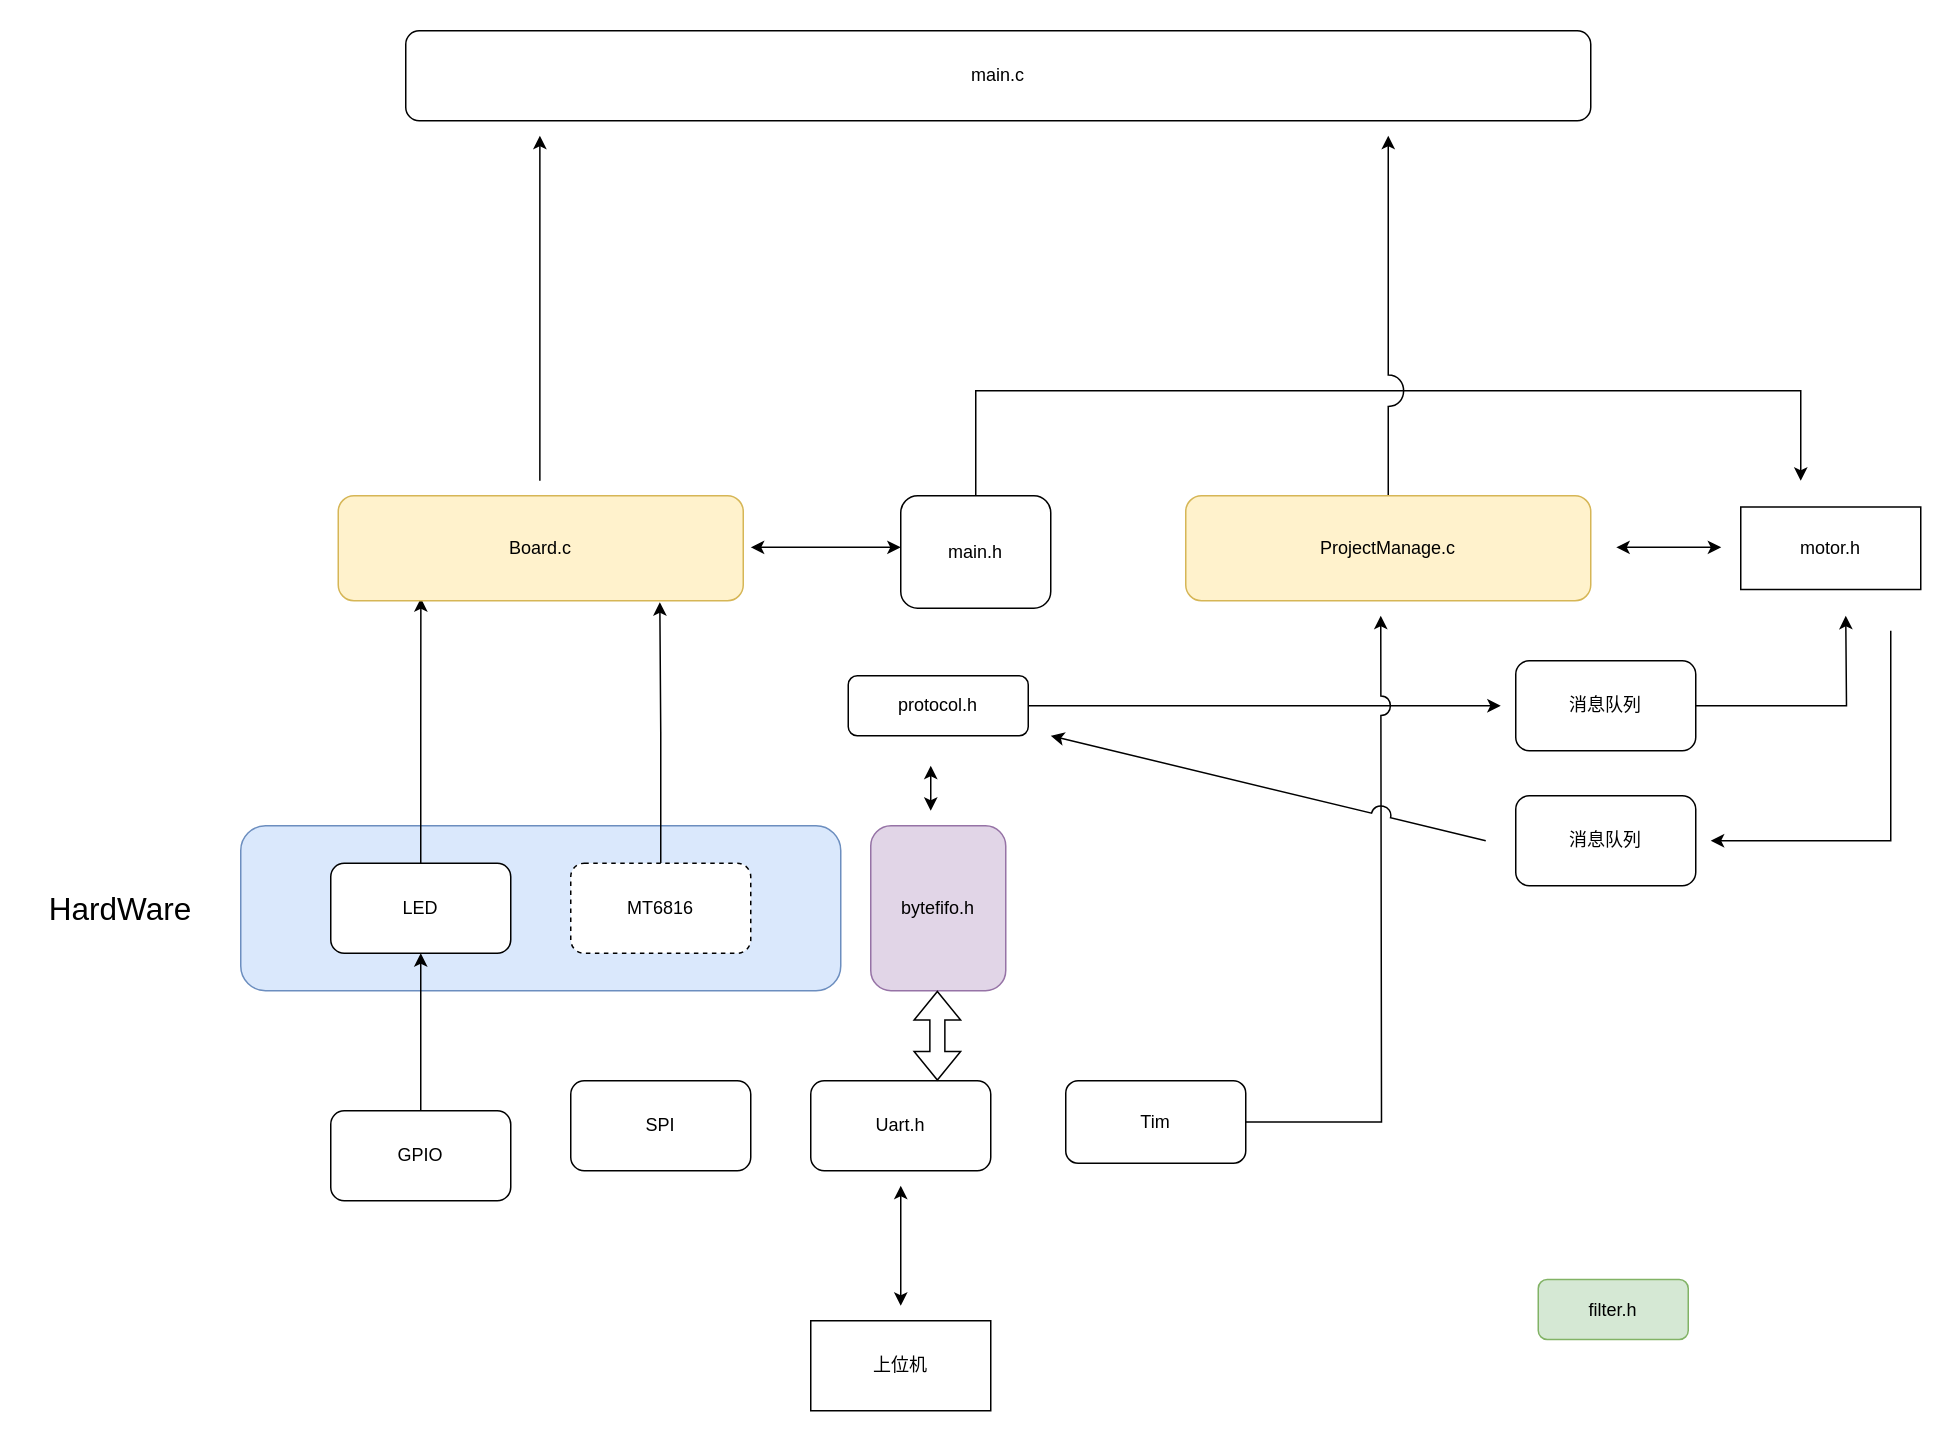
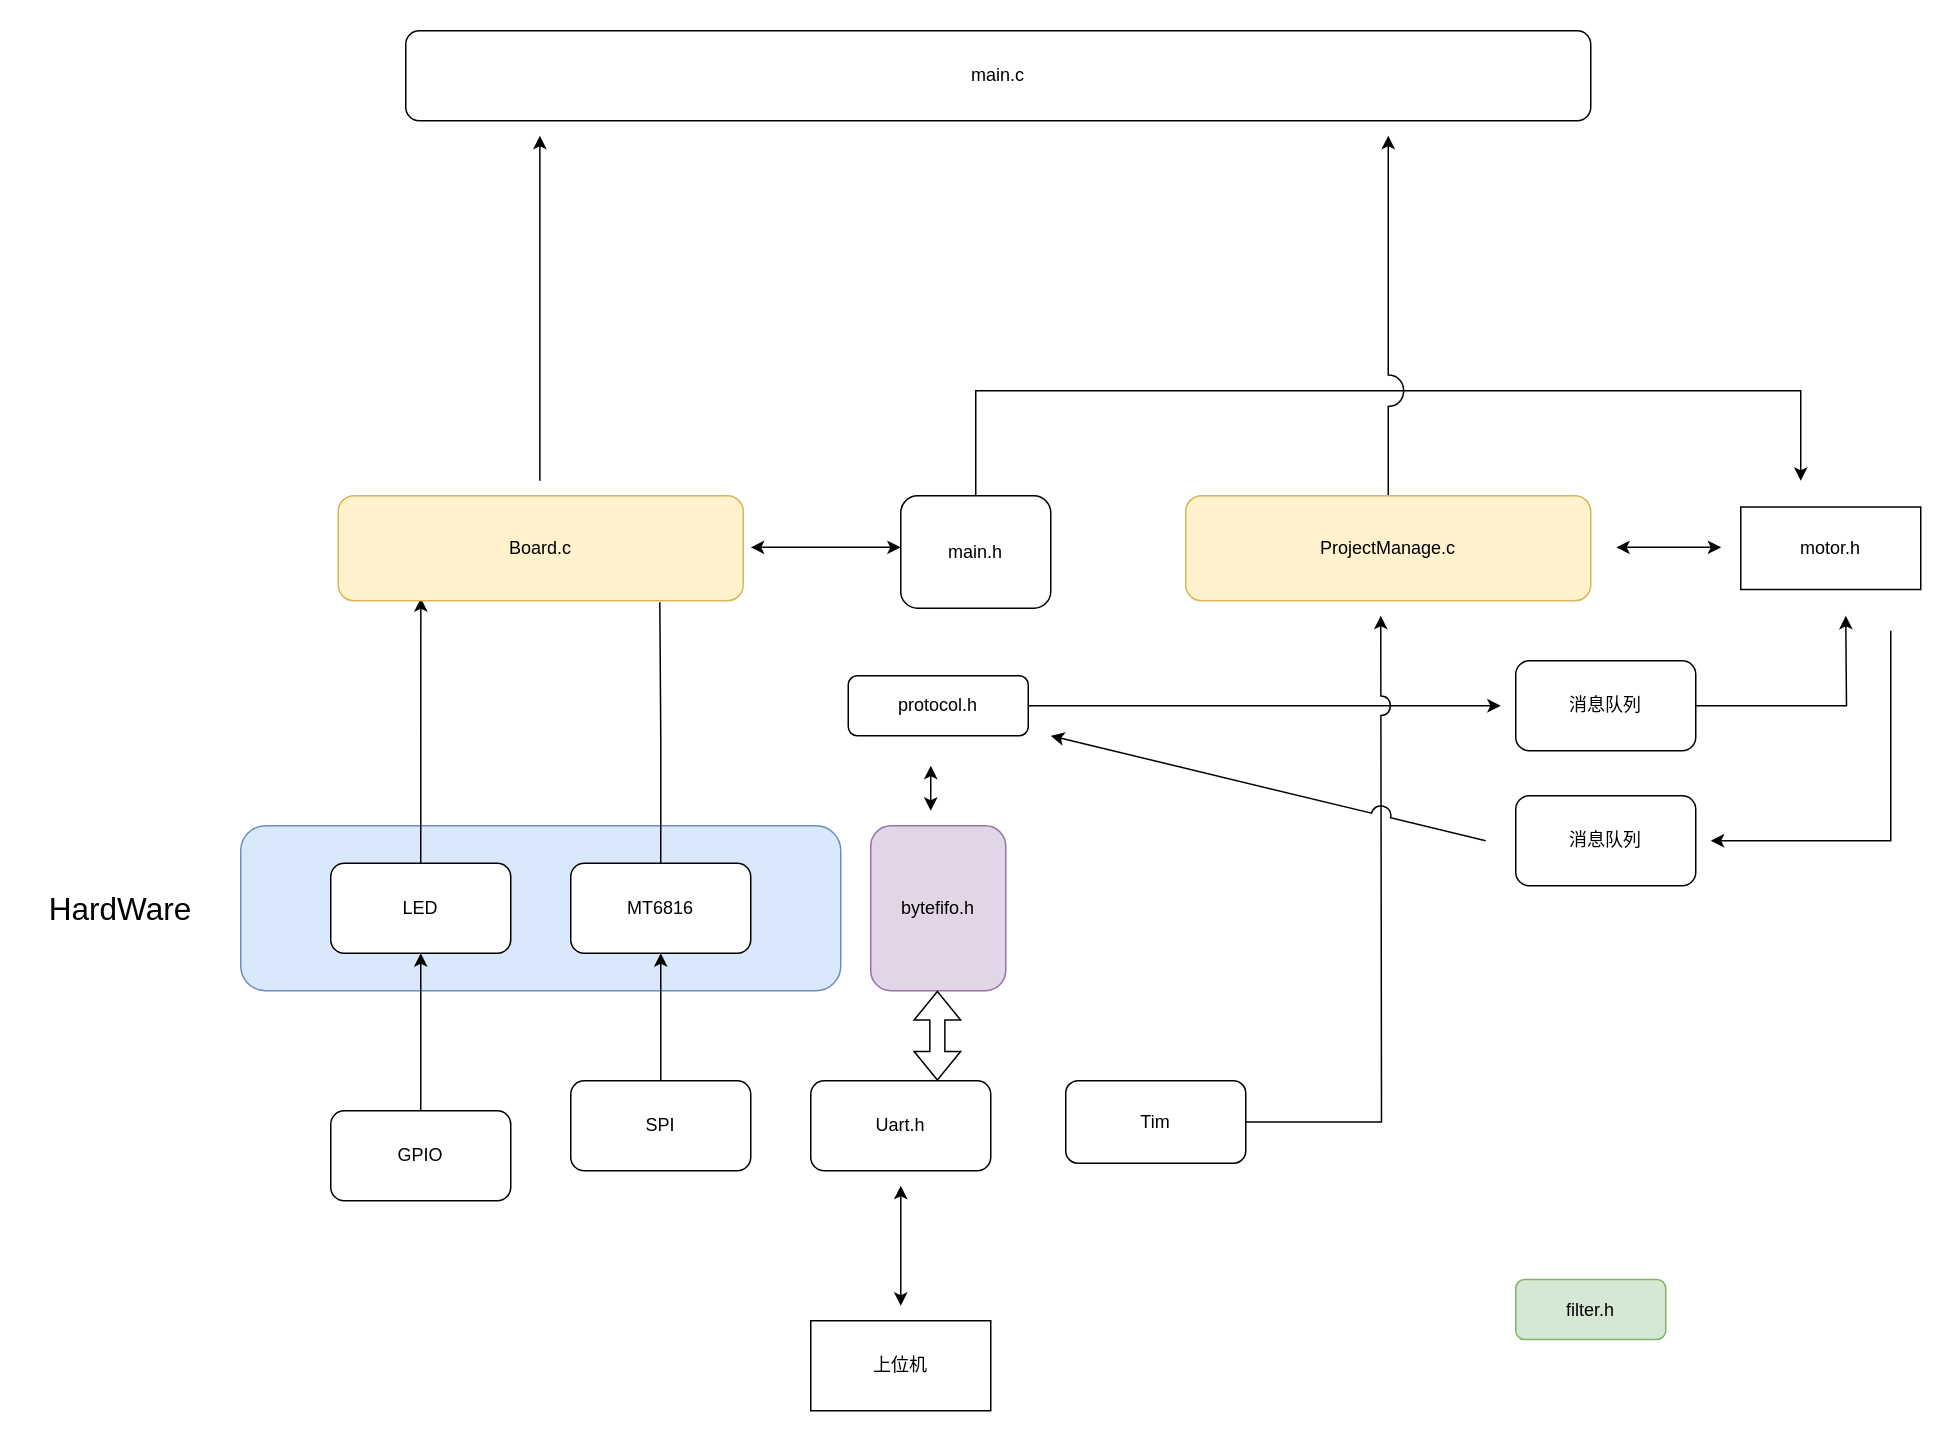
(660, 614) -> (660, 609)
(661, 908) -> (661, 908)
none -> (661, 1022)
(1613, 1310) -> (1591, 1310)
